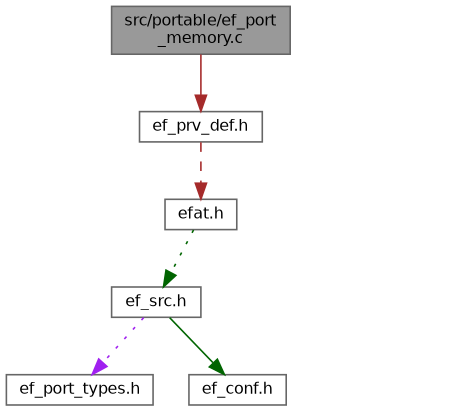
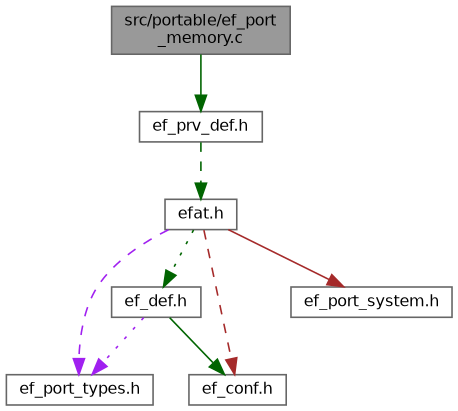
(201, 75) -> (201, 75)
(201, 163) -> (201, 163)
none -> (102, 280)
none -> (218, 294)
(156, 302) -> (156, 302)
none -> (372, 302)
